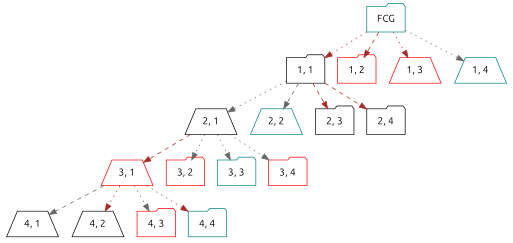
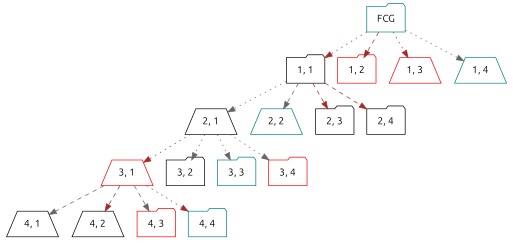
(170, 147) -> (170, 147)
(185, 173) -> (185, 173)
(114, 195) -> (114, 195)
(140, 195) -> (140, 195)
